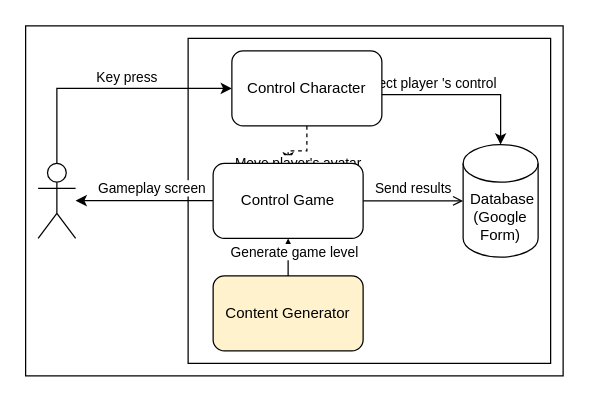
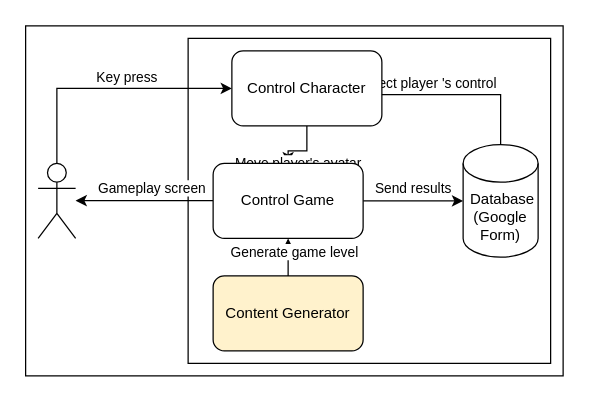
(501, 134) -> (501, 137)
(307, 149) -> (307, 149)
(455, 201) -> (453, 201)
